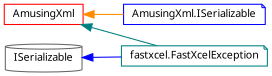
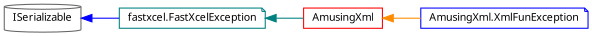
(194, 14) -> (504, 18)
(124, 37) -> (290, 18)
